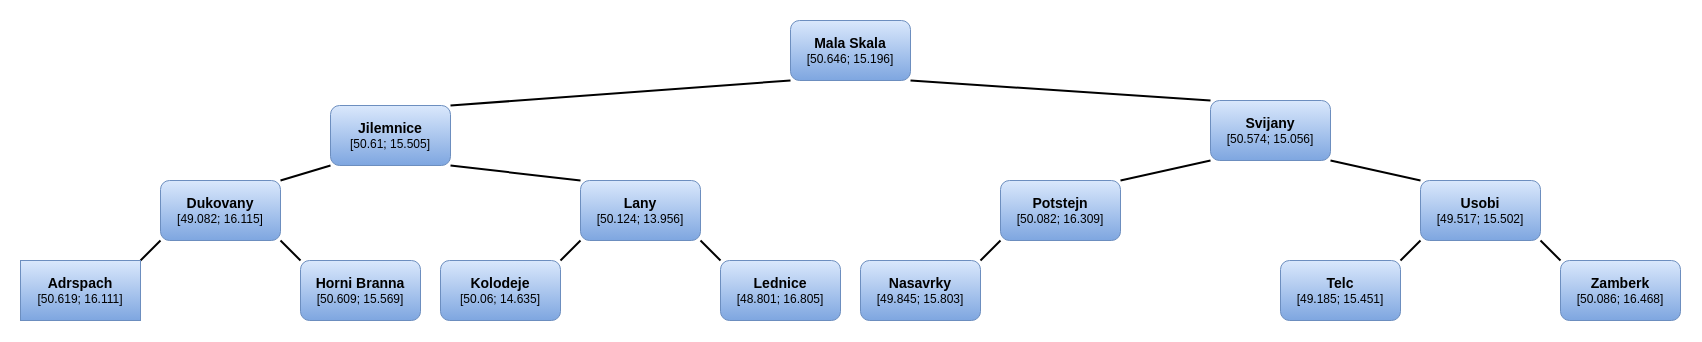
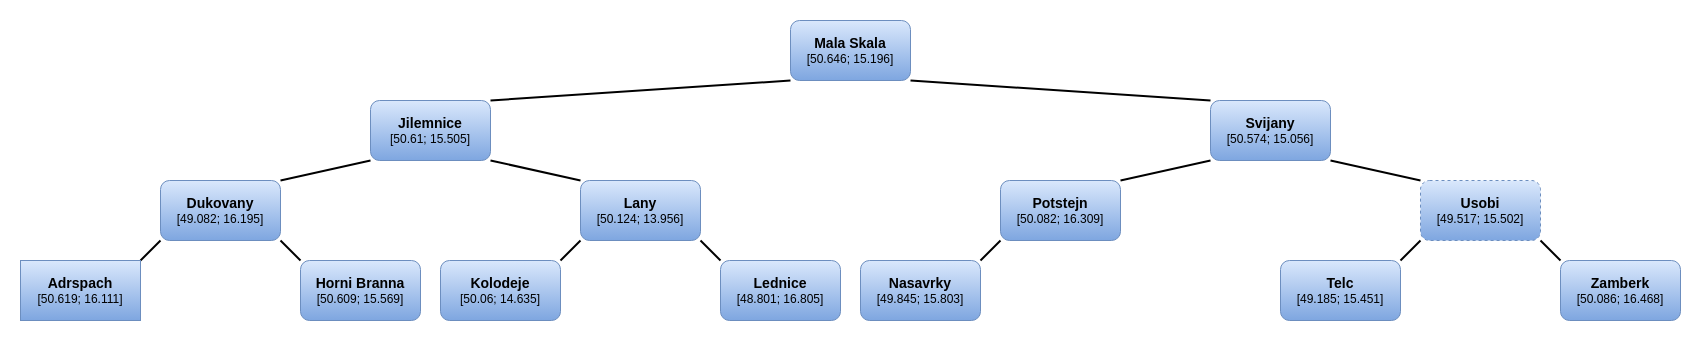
(391, 136) -> (431, 131)
(221, 211) -> (221, 211)
(1481, 211) -> (1481, 211)
